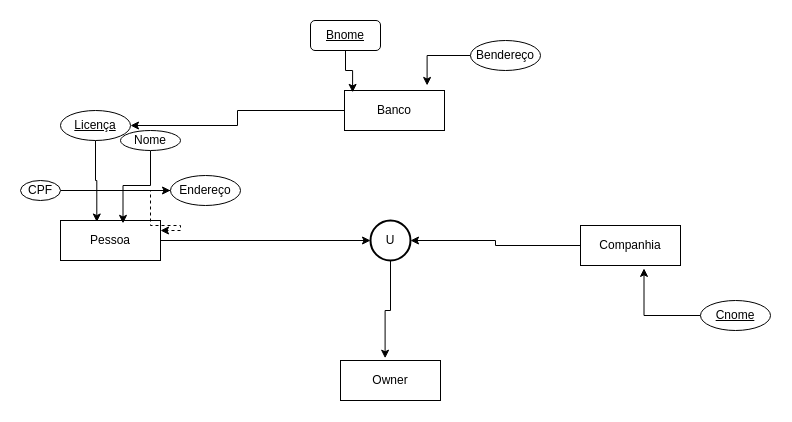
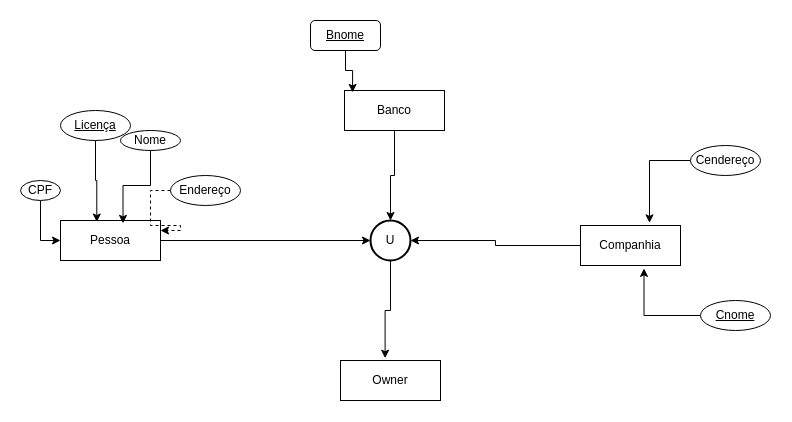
(437, 56) -> none
(506, 56) -> none
(238, 115) -> (395, 174)
none -> (726, 161)
none -> (650, 168)
(104, 191) -> (41, 227)
